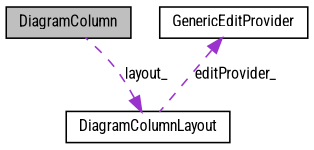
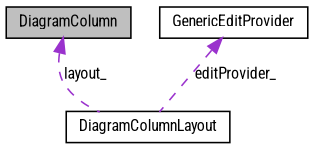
(113, 65) -> (68, 90)
